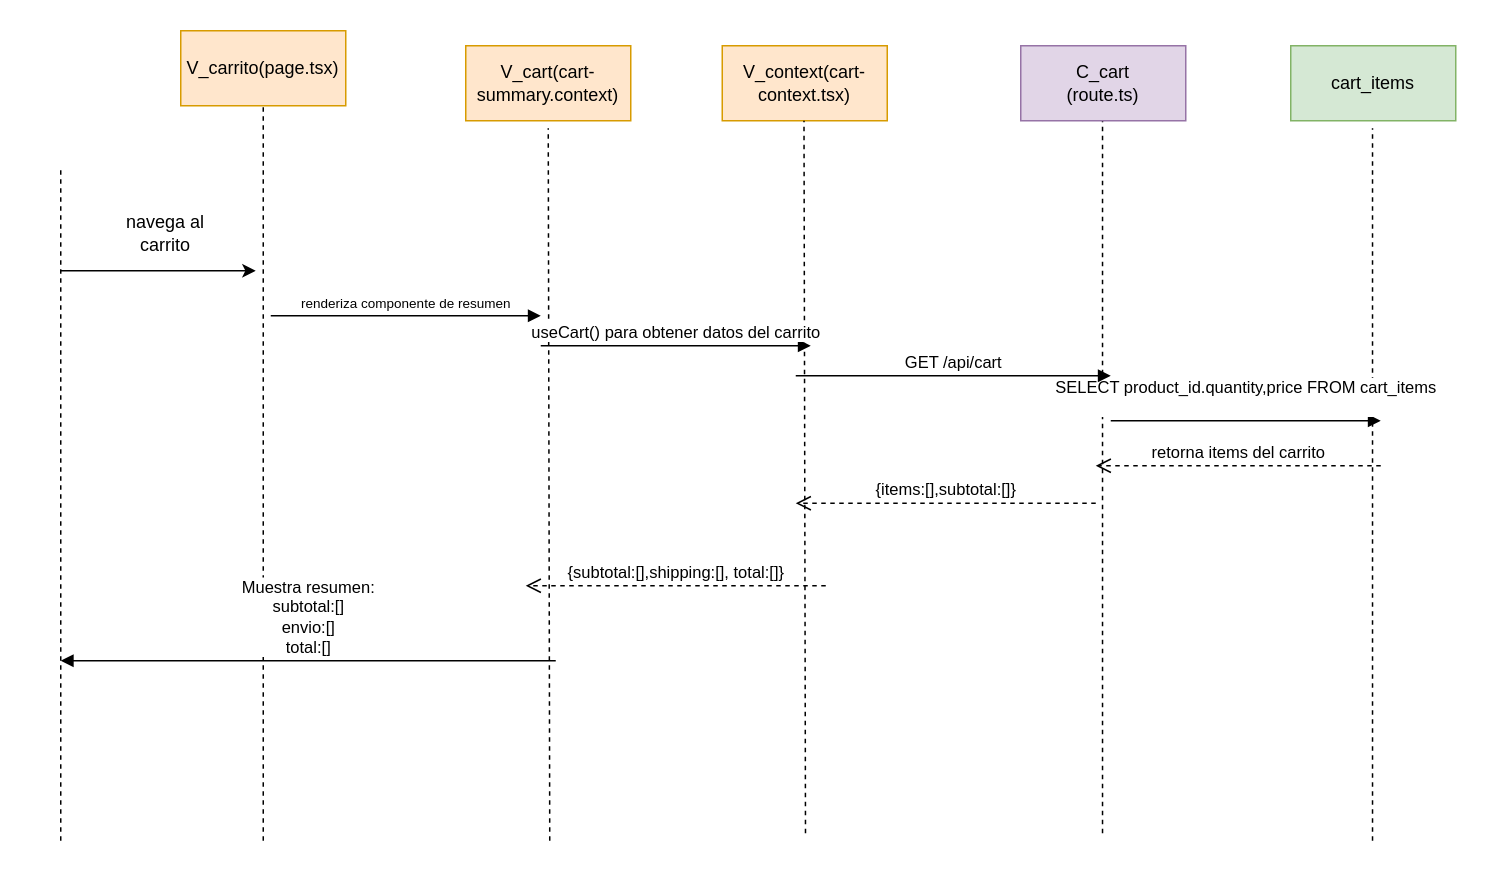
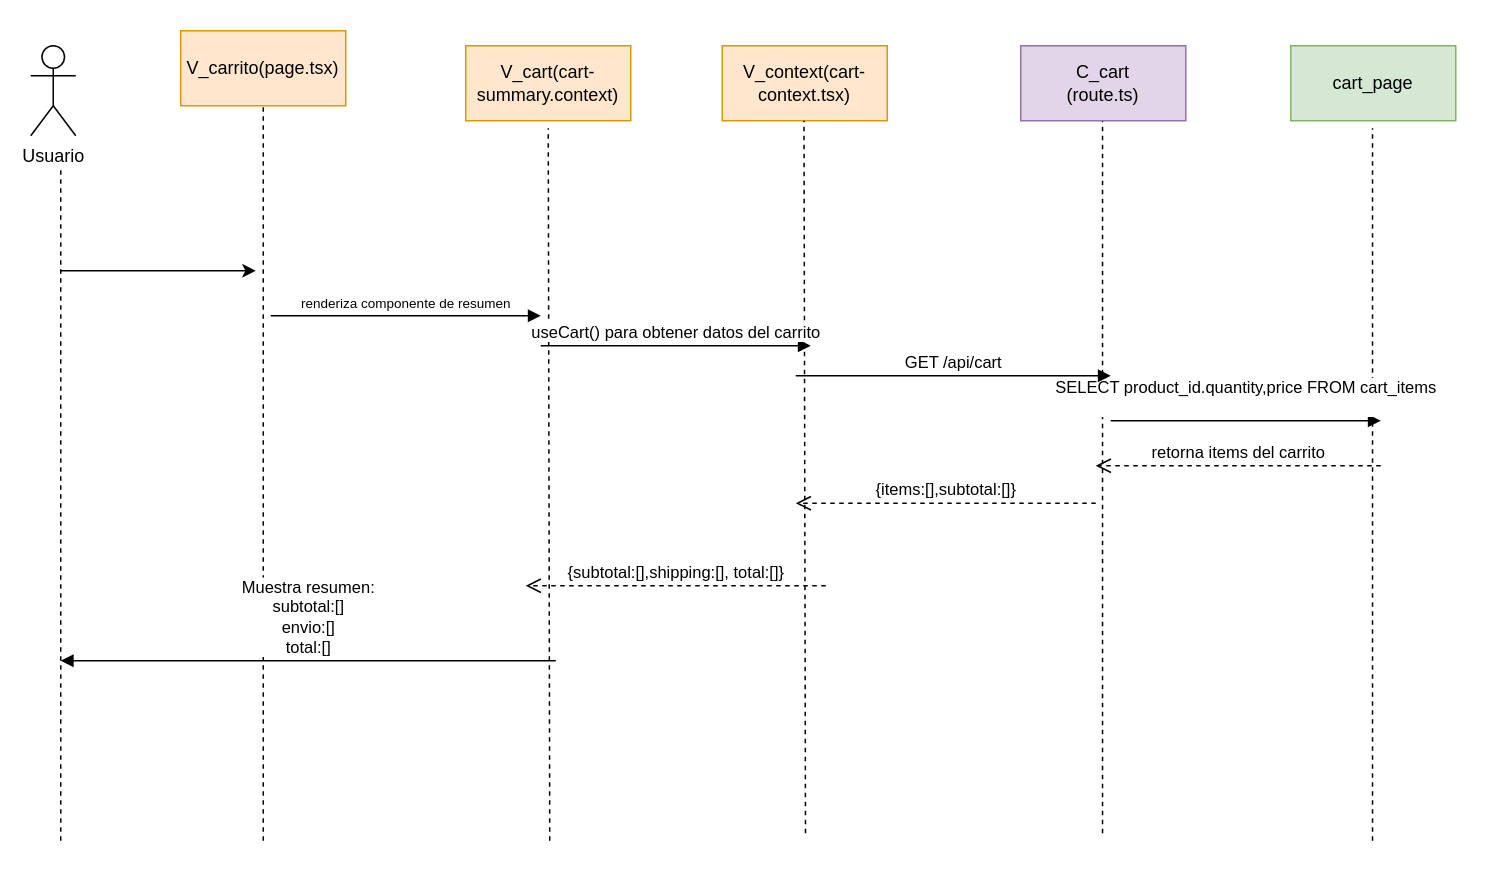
(1373, 83) -> (1373, 83)
none -> (53, 91)
(166, 233) -> none
